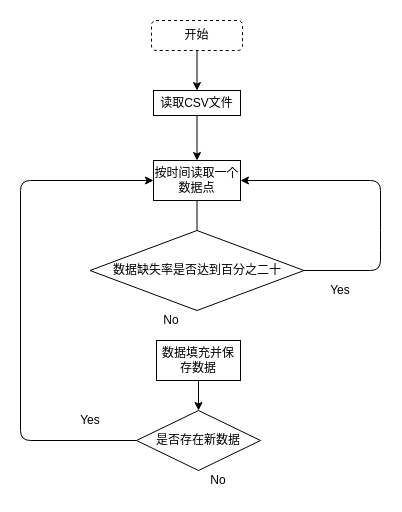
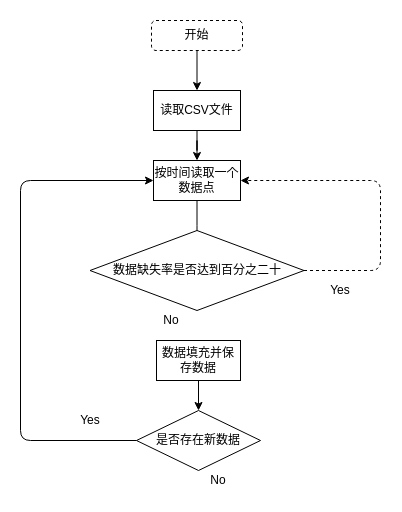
(197, 103) -> (197, 111)
(381, 197) -> (381, 197)
